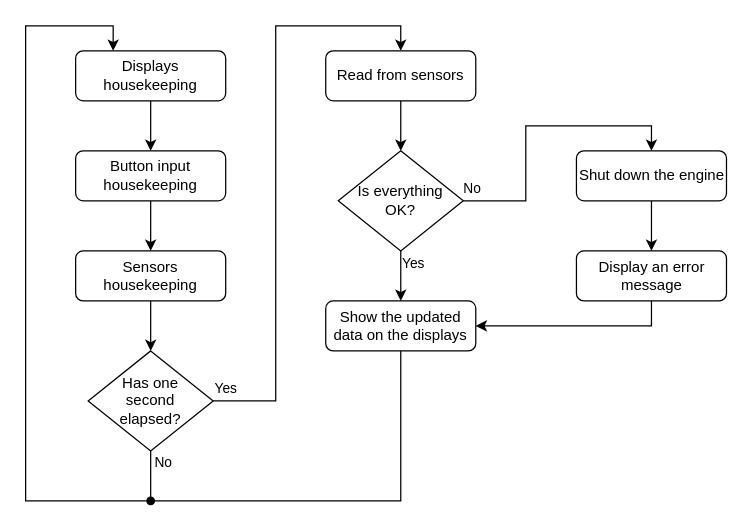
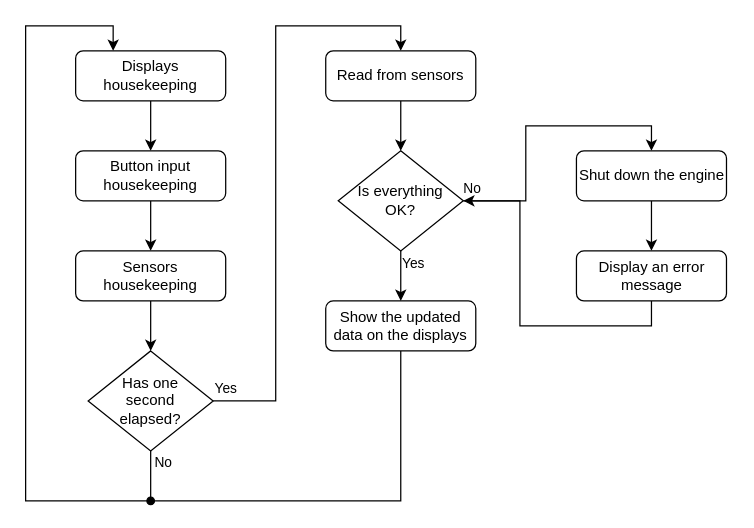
(503, 326) -> (520, 266)
